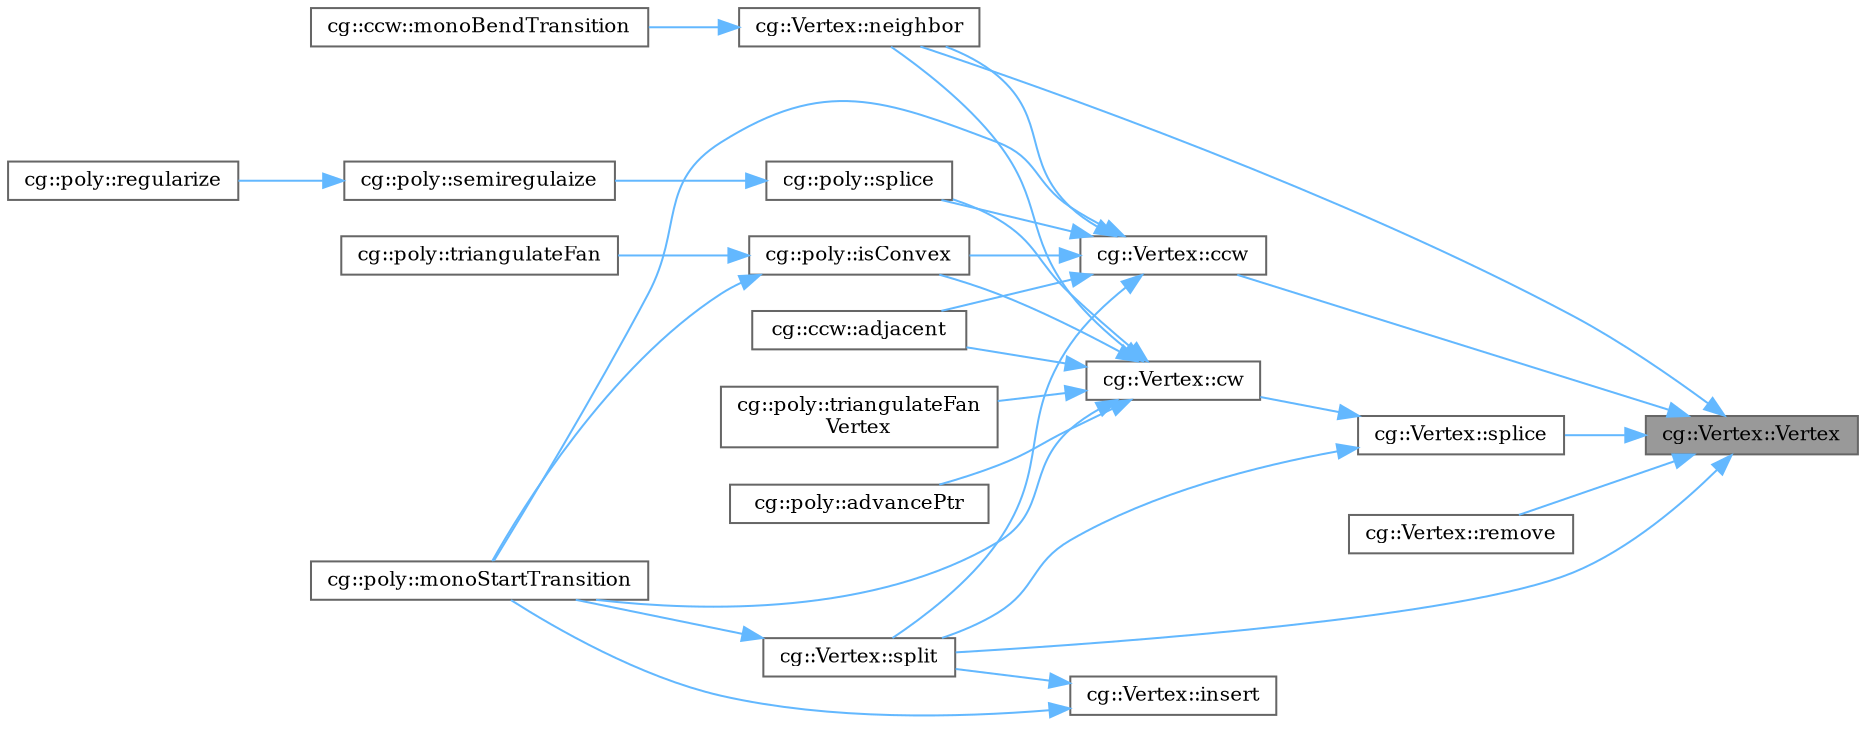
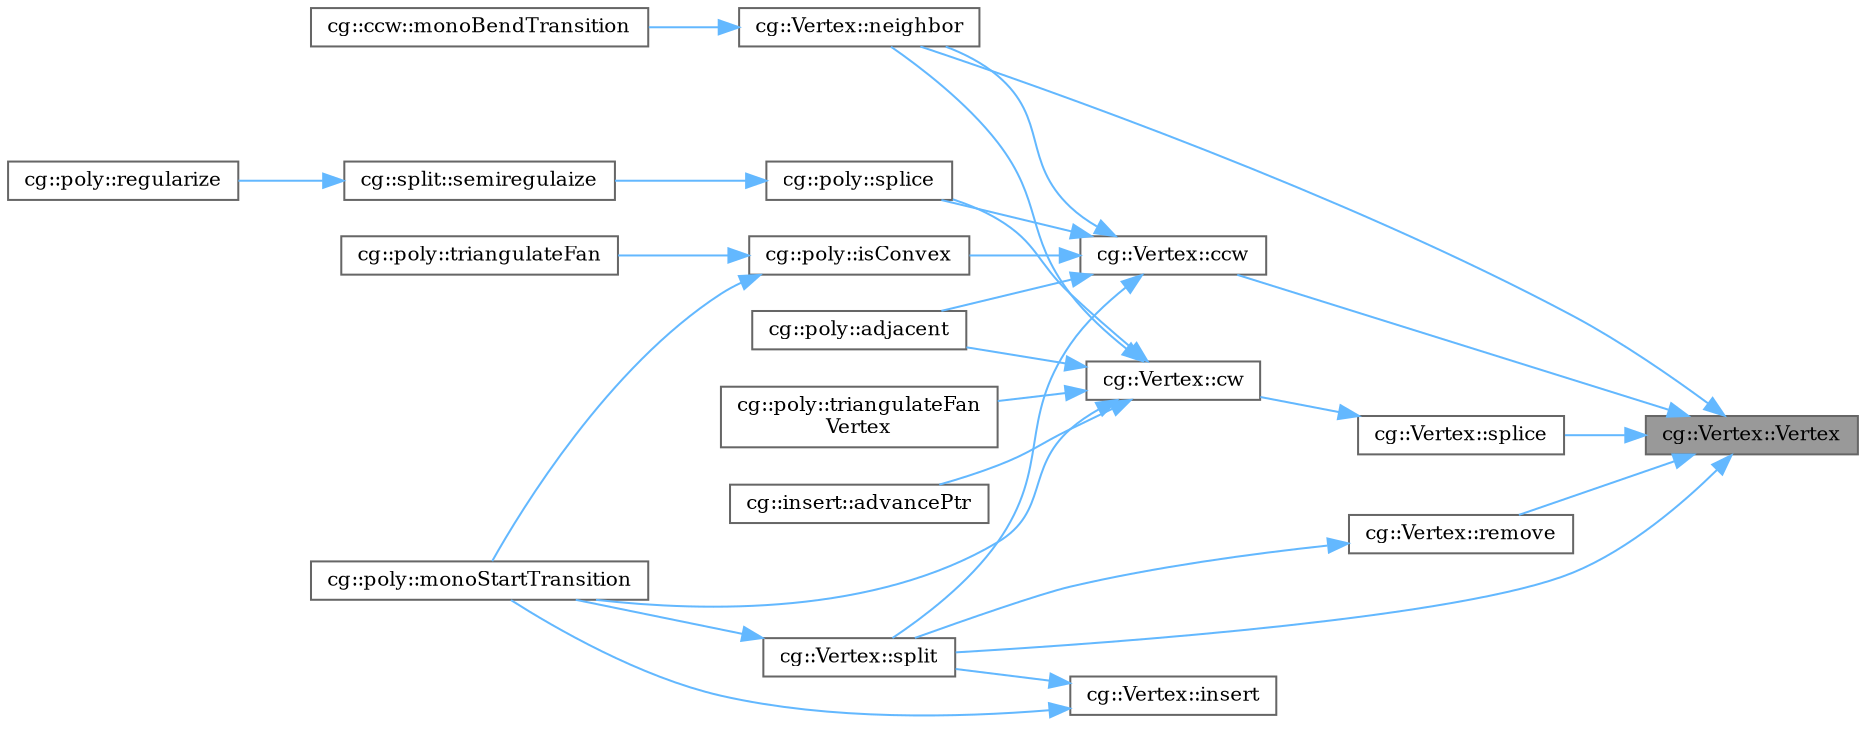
(701, 158) -> none
(480, 181) -> (480, 181)
(1031, 308) -> none
(859, 330) -> (859, 330)
(859, 504) -> (859, 504)
(1123, 514) -> (1118, 577)
